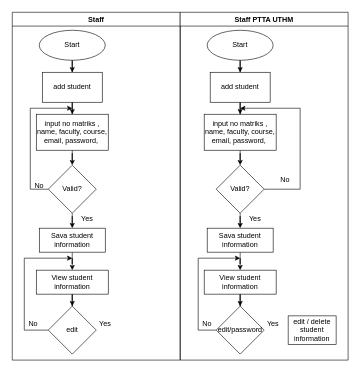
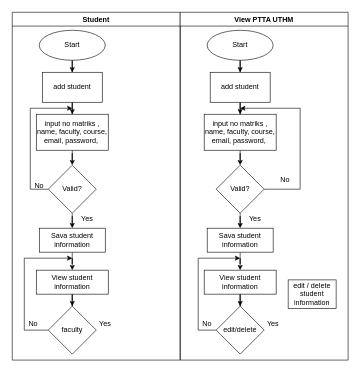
(96, 20) -> (96, 20)
(264, 20) -> (264, 20)
(72, 330) -> (72, 330)
(240, 330) -> (240, 330)
(312, 330) -> (312, 294)
